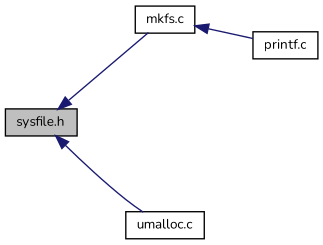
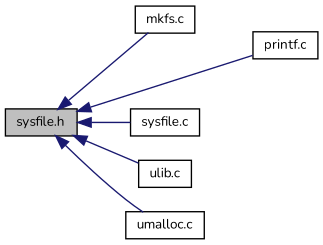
(231, 34) -> (172, 81)
none -> (165, 122)
none -> (165, 174)
